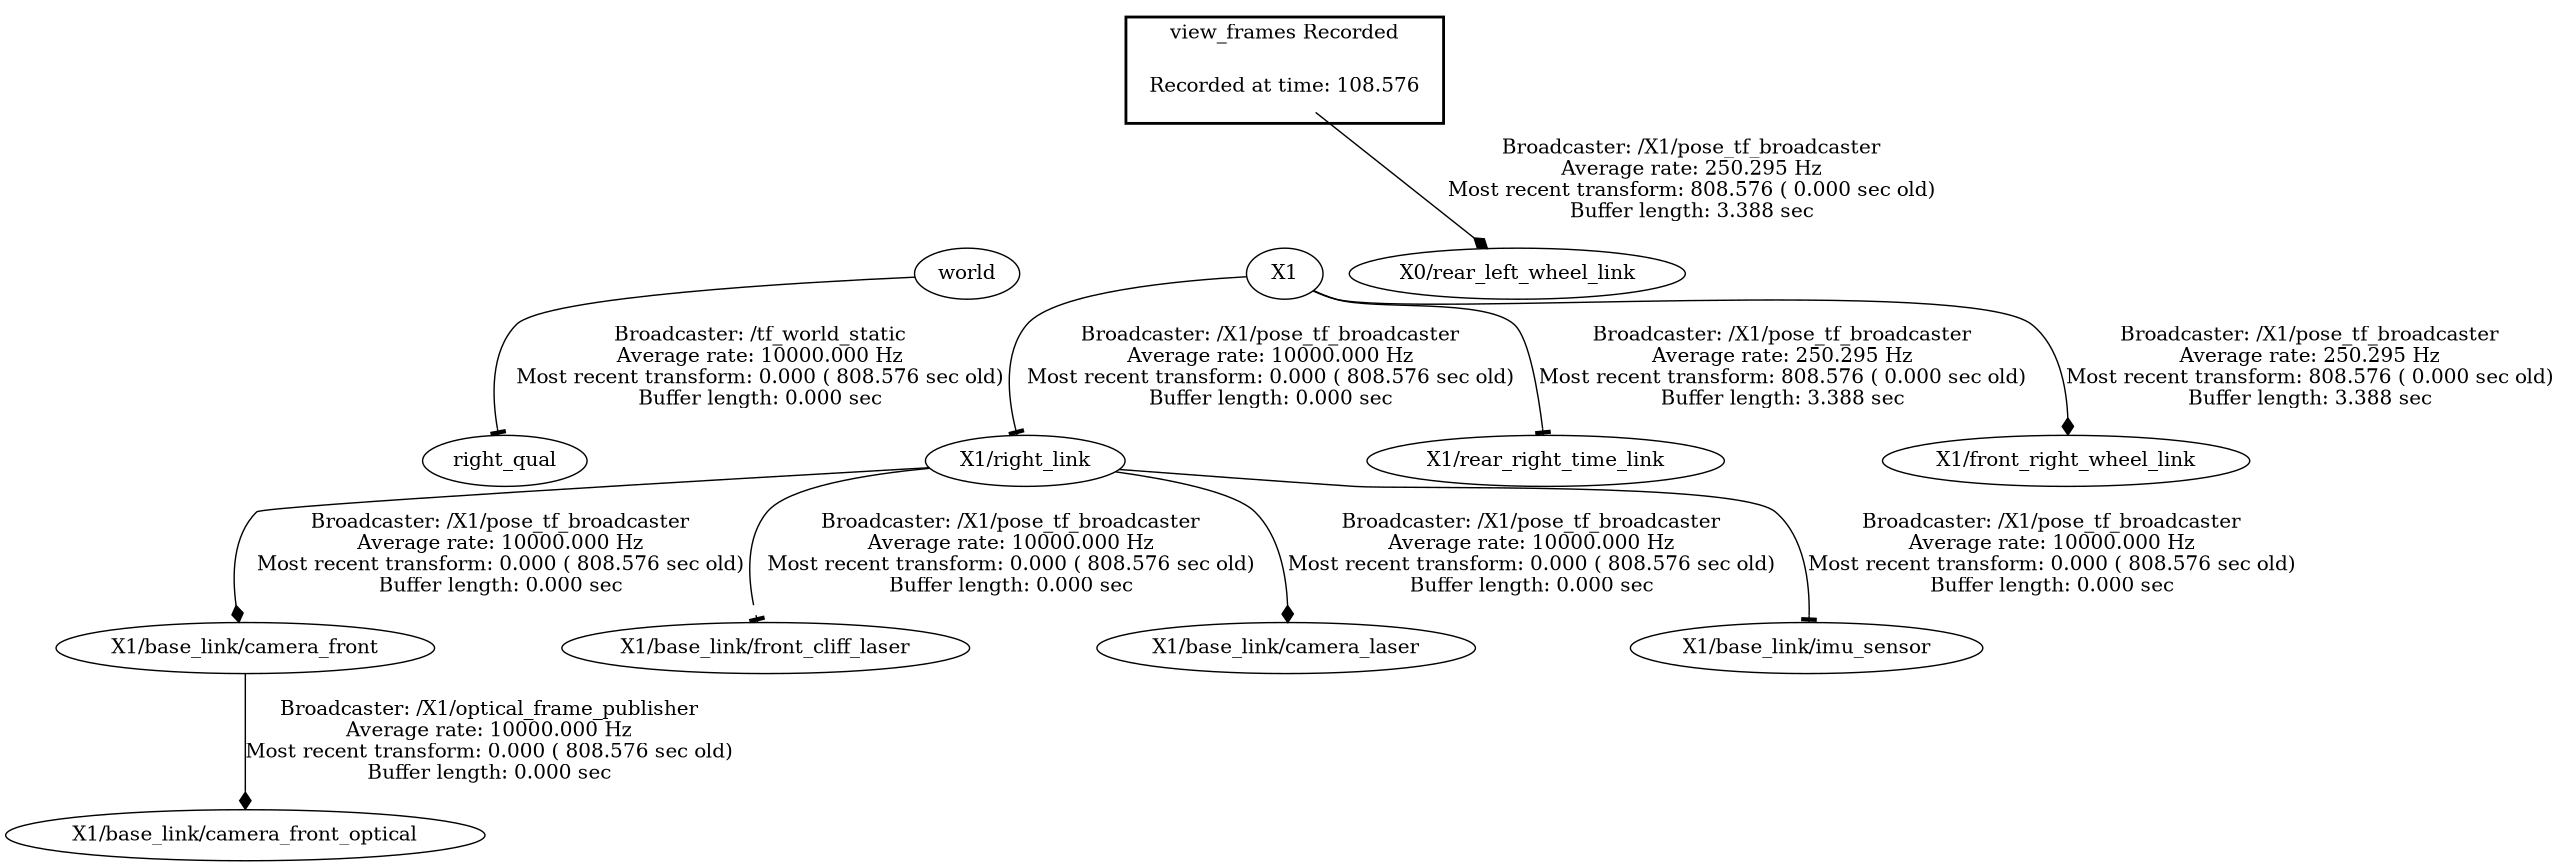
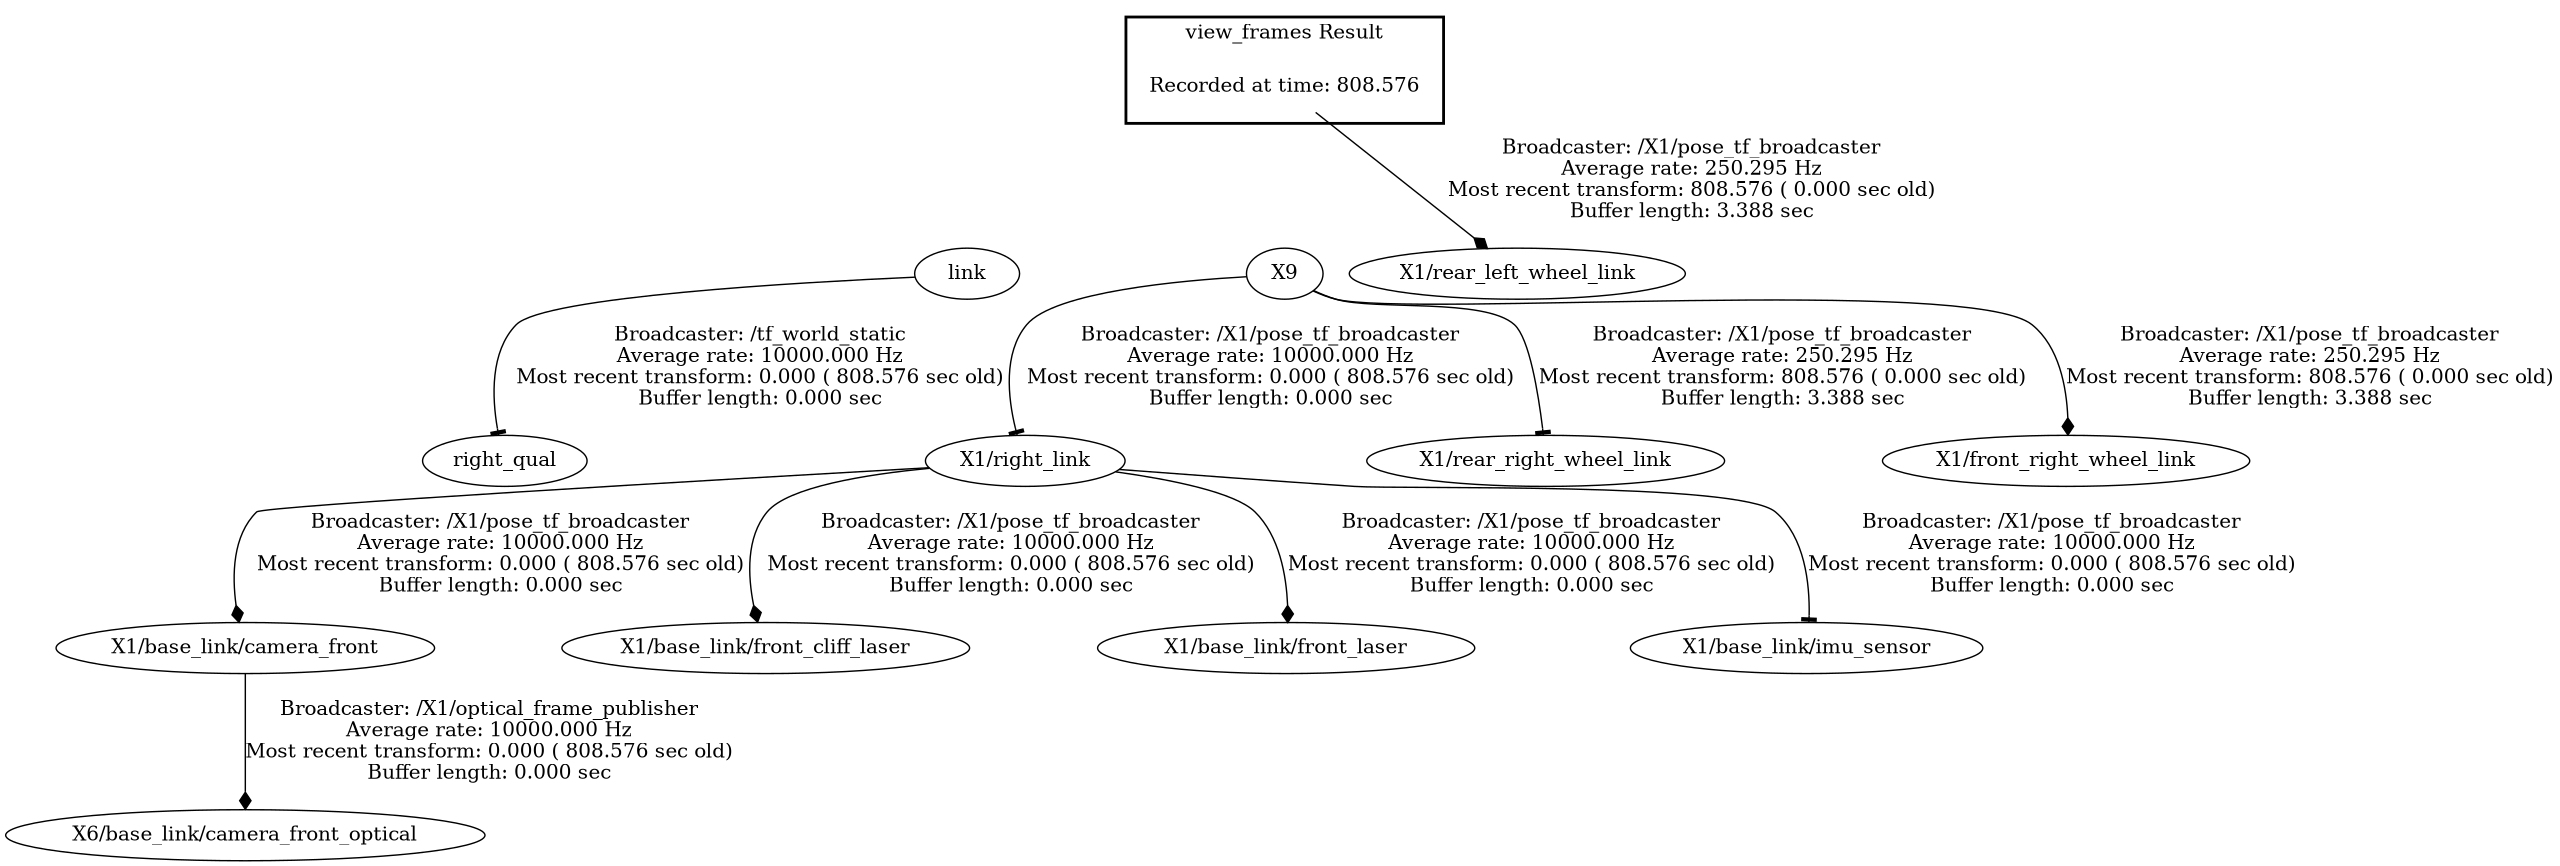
(1285, 33) -> (1285, 33)
(1285, 87) -> (1285, 87)
(967, 274) -> (967, 274)
(1285, 274) -> (1285, 274)
(1517, 274) -> (1517, 274)
(1546, 461) -> (1546, 461)
(798, 493) -> (798, 493)
(1286, 648) -> (1286, 648)
(245, 835) -> (245, 835)
